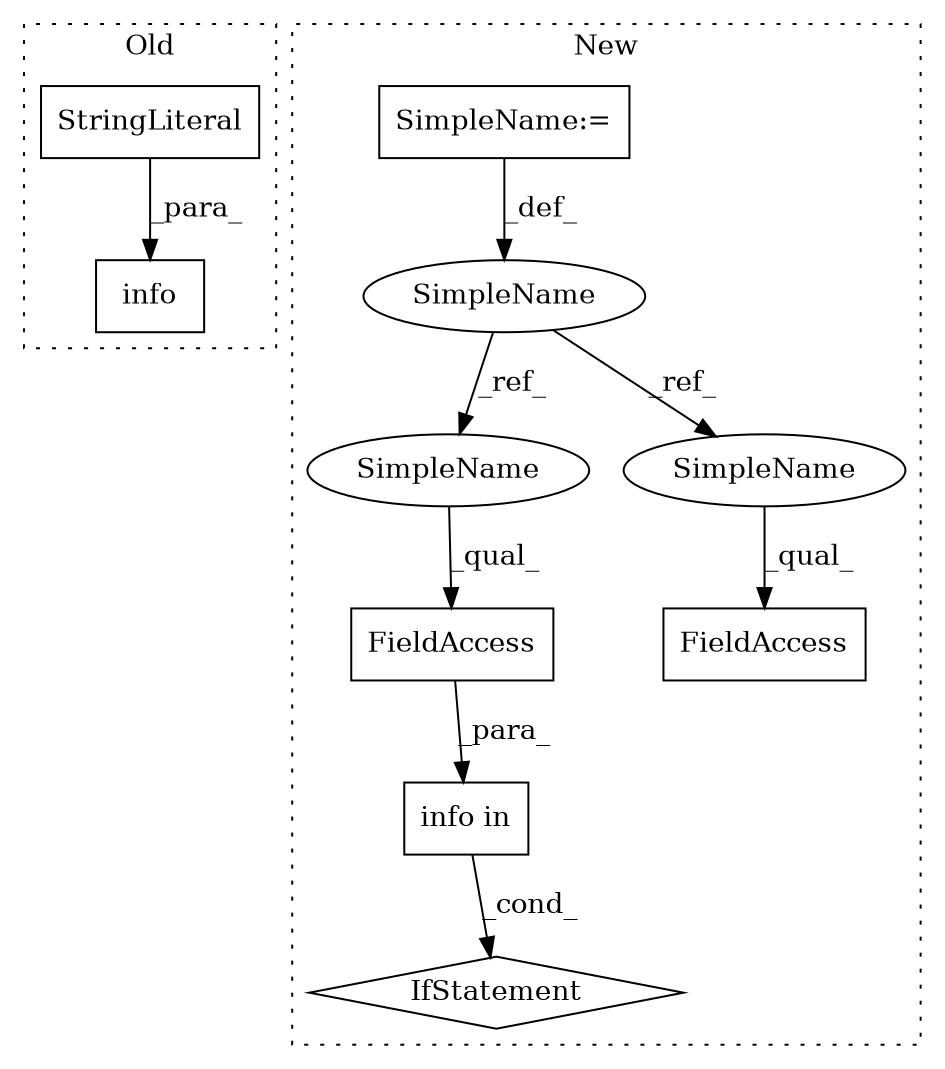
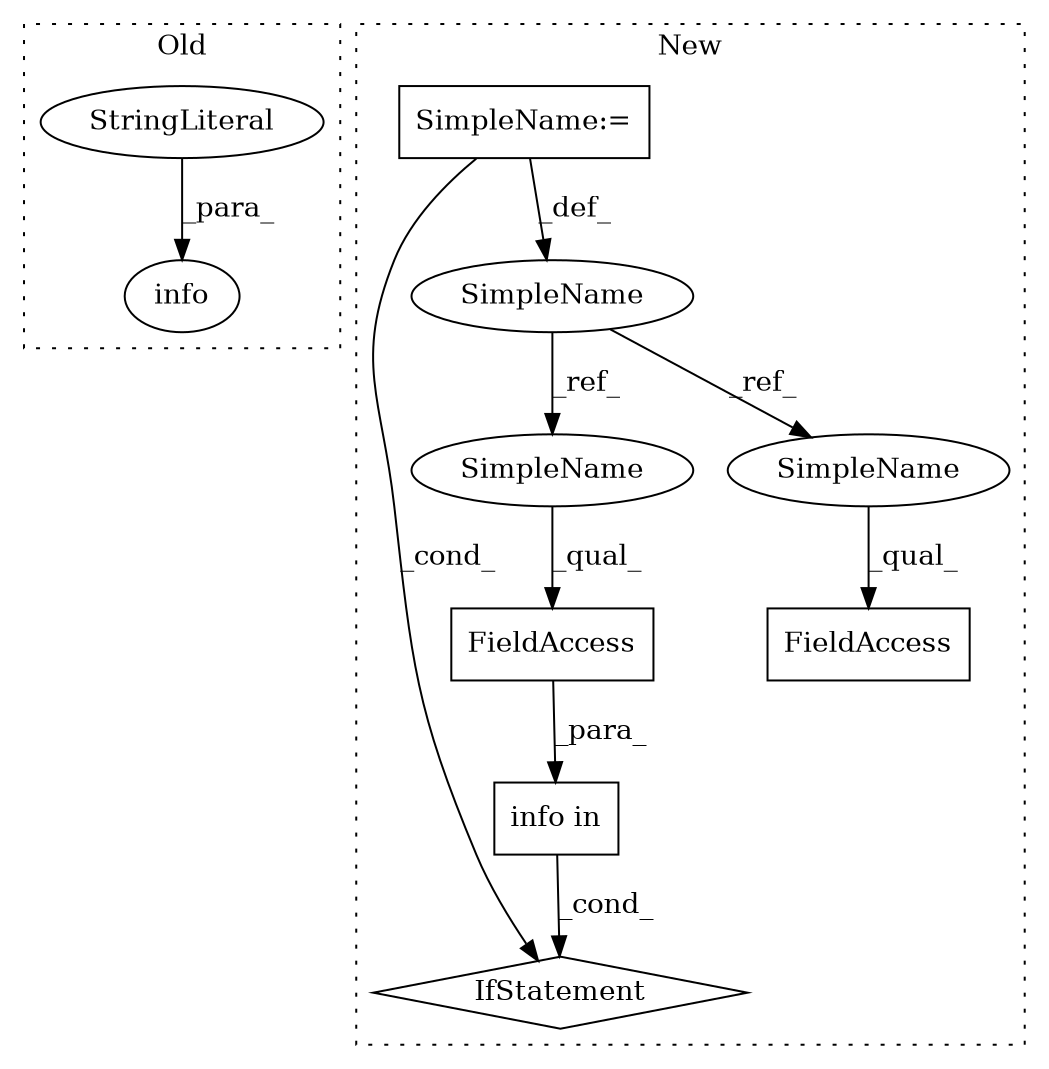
(150, 122) -> (182, 122)
(150, 296) -> (182, 296)
none -> (399, 546)
